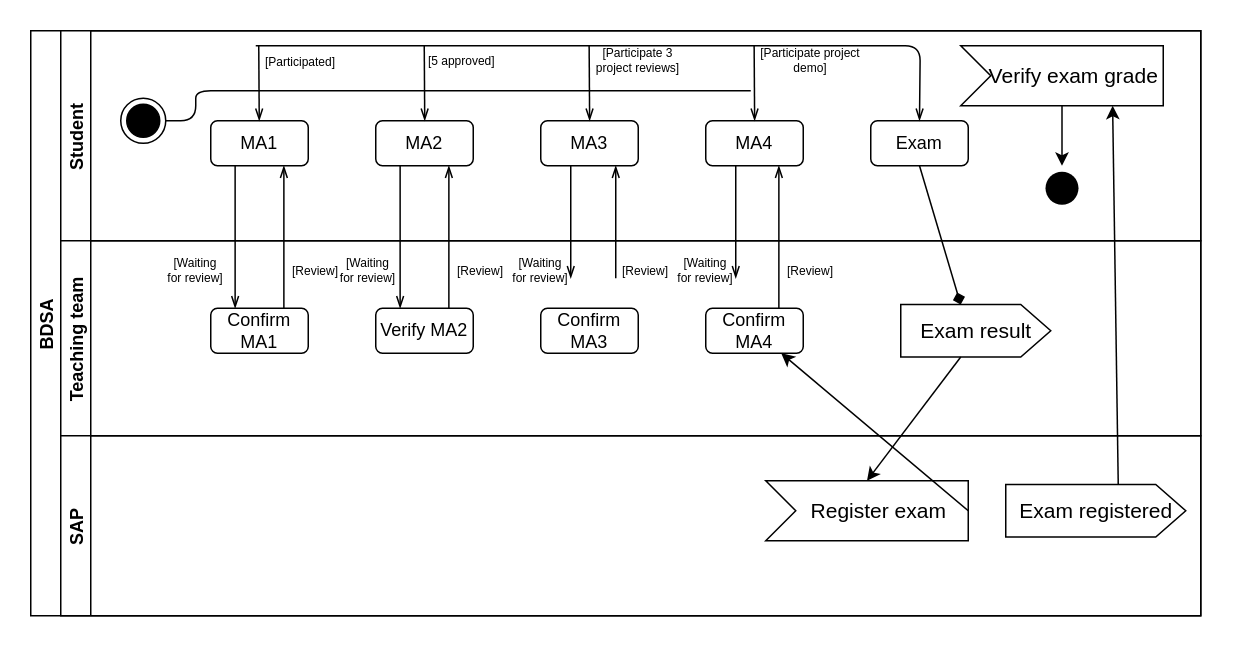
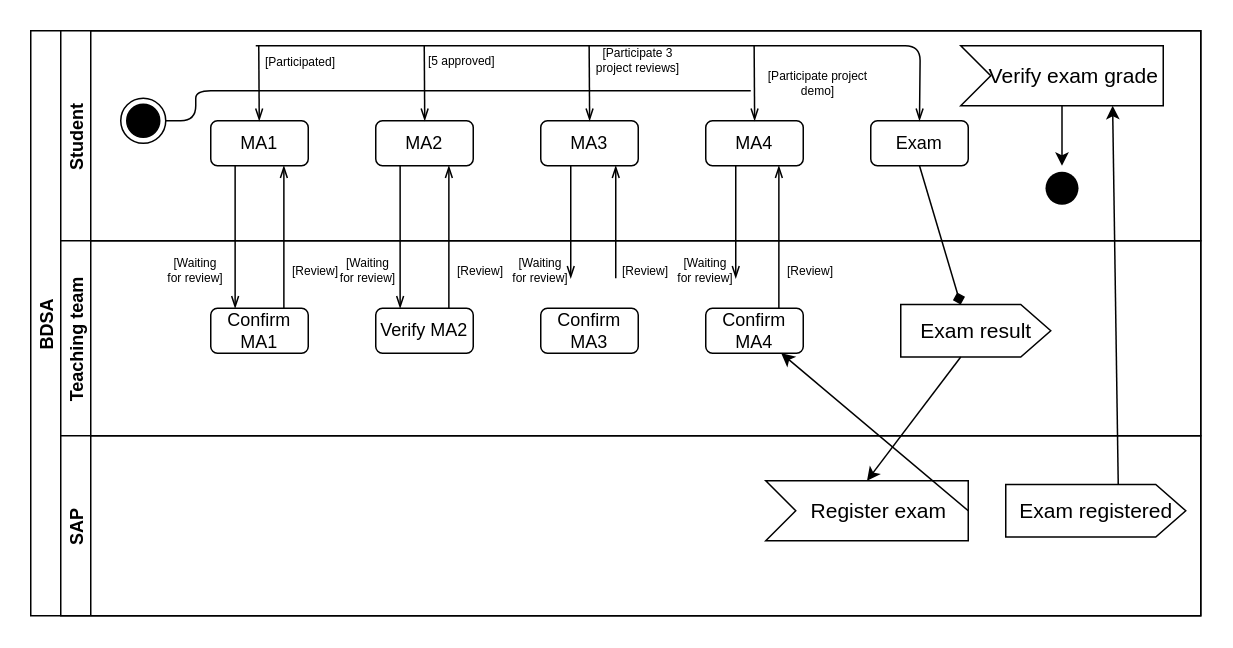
(811, 61) -> (818, 83)
